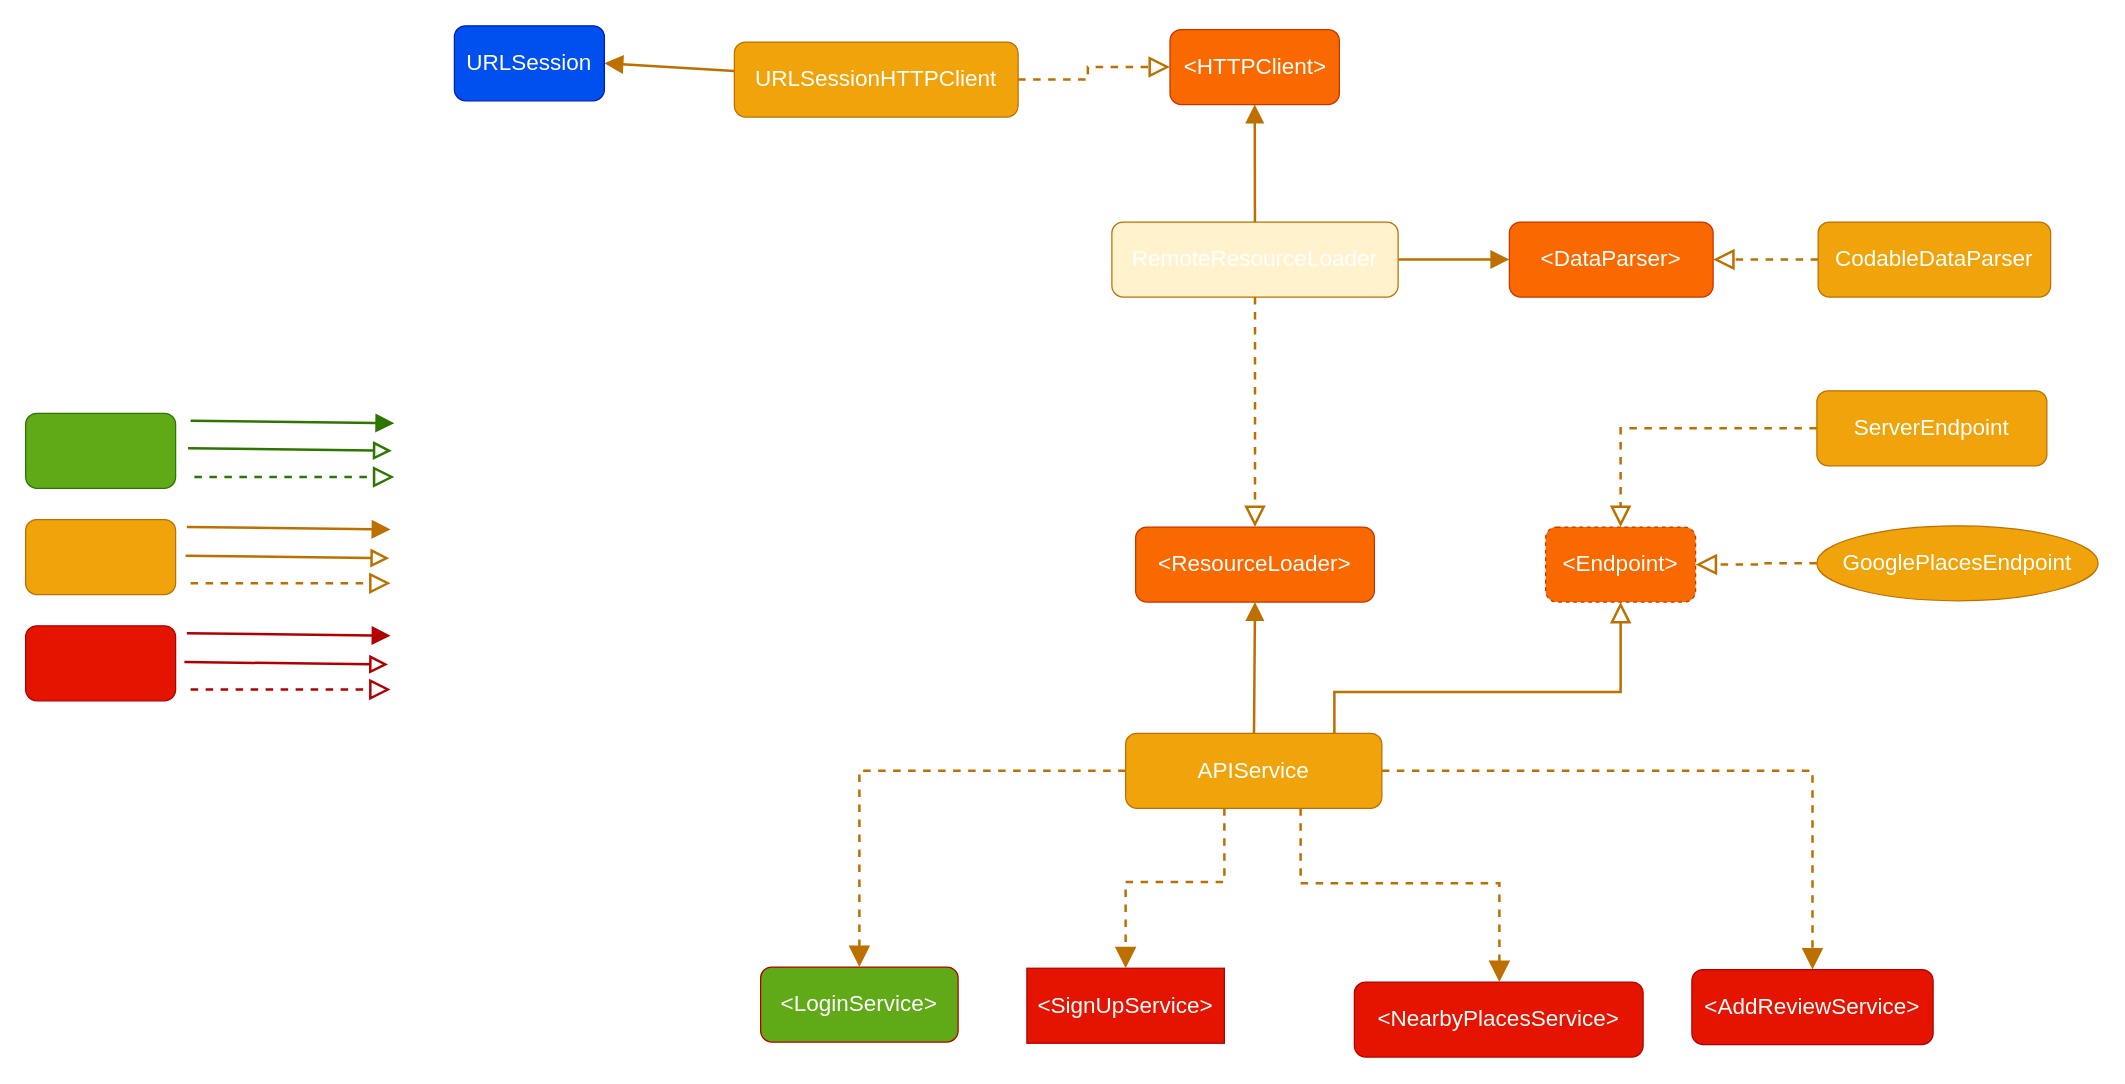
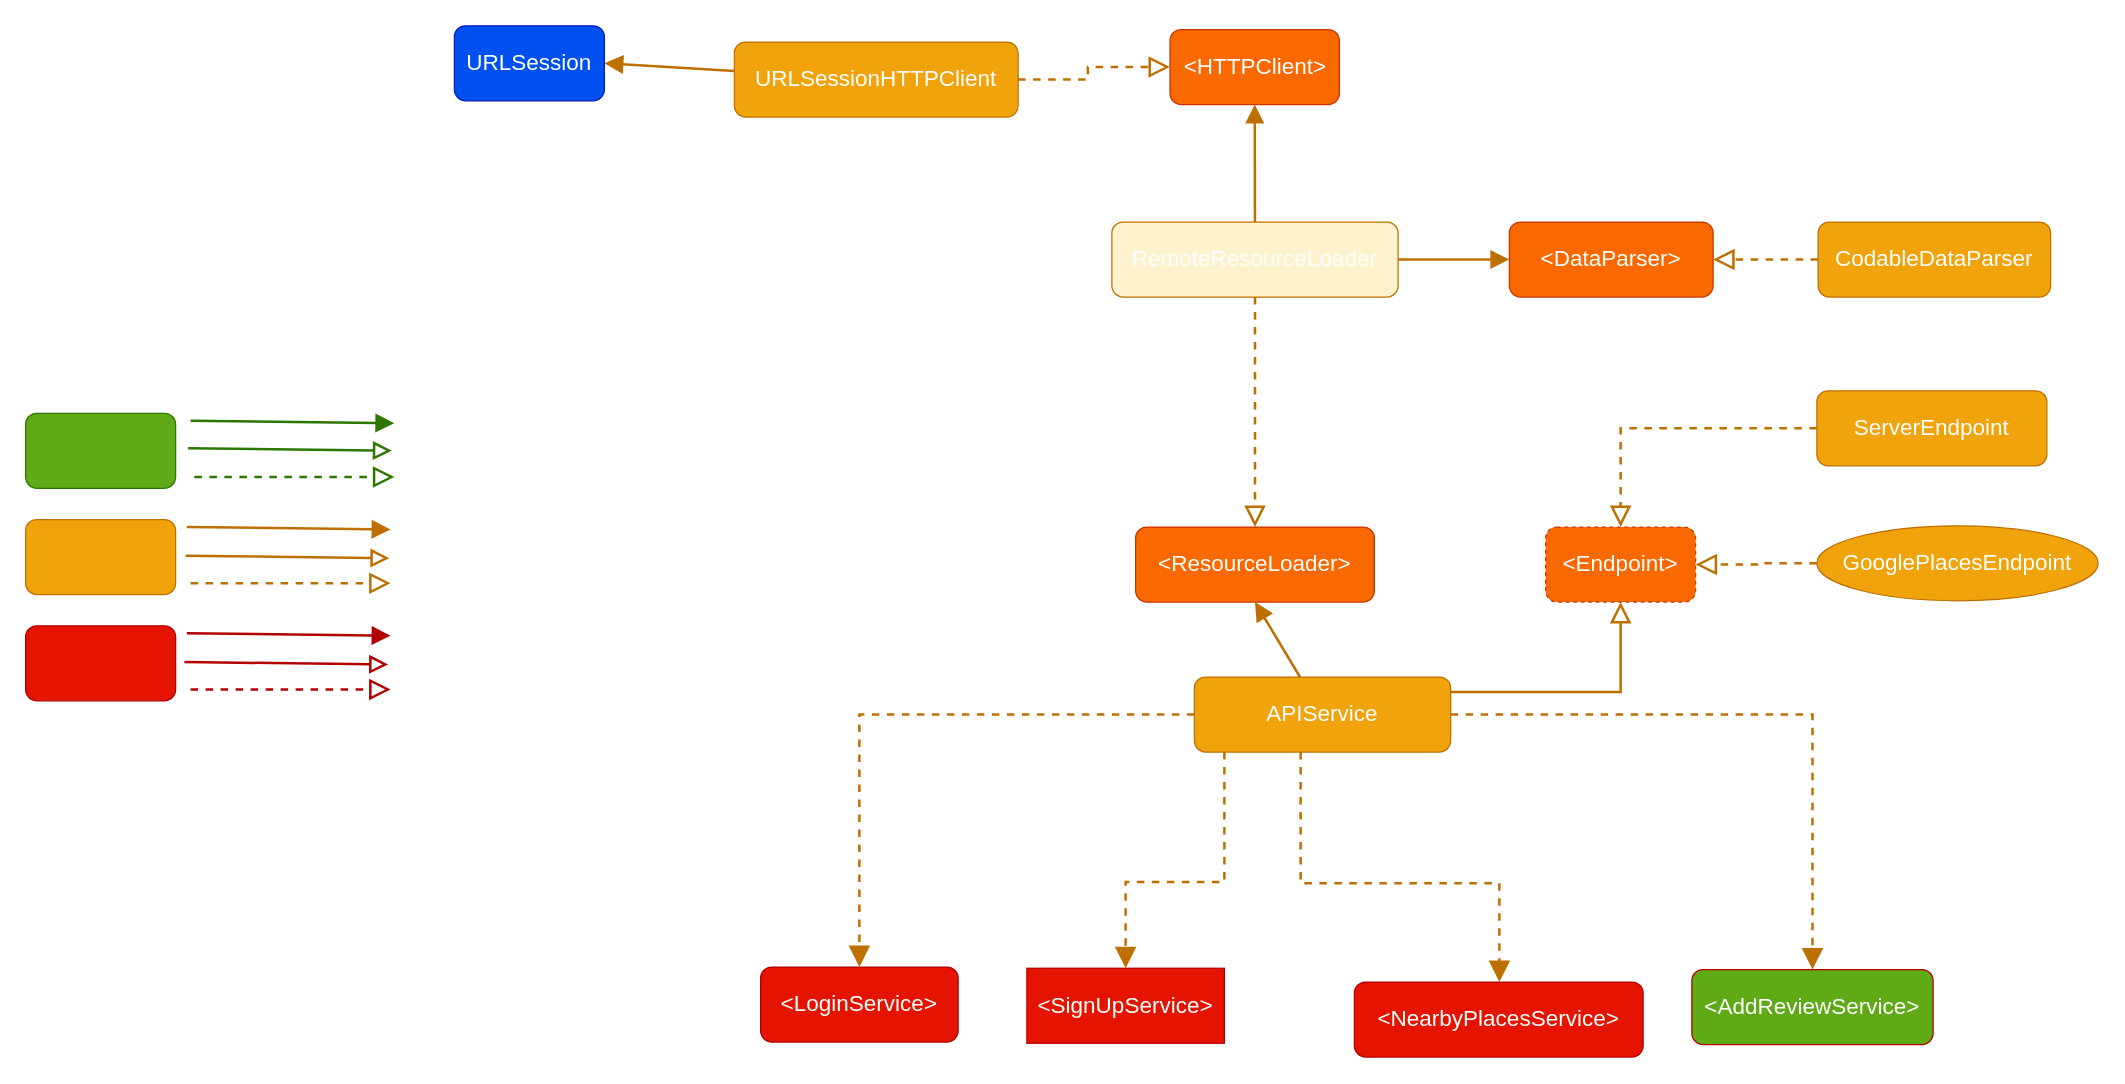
(1254, 771) -> (1323, 714)
(859, 1004) -> (859, 1004)
(1813, 1007) -> (1813, 1007)
